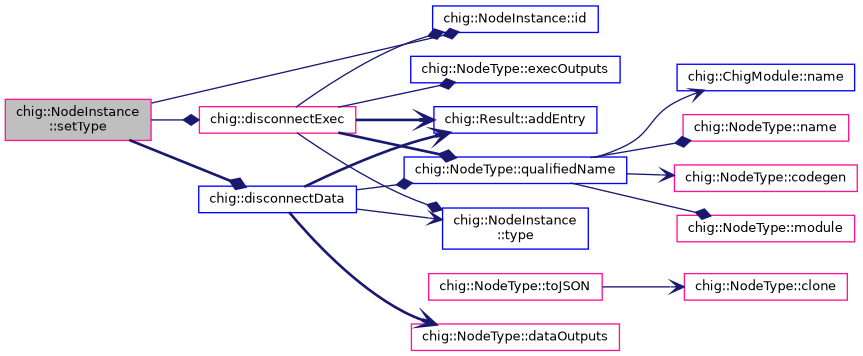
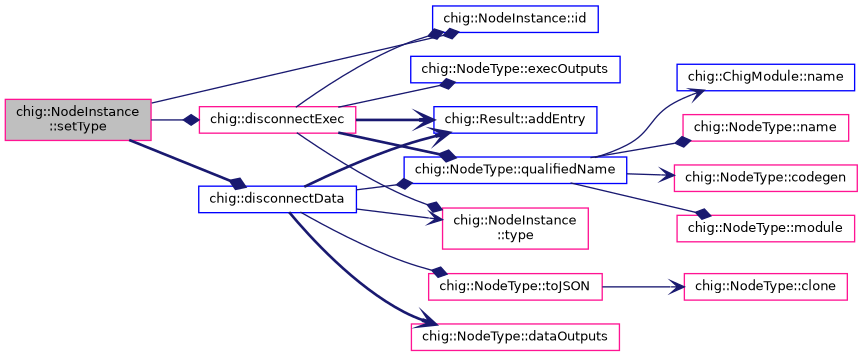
(515, 229) -> (515, 229)
none -> (364, 245)
